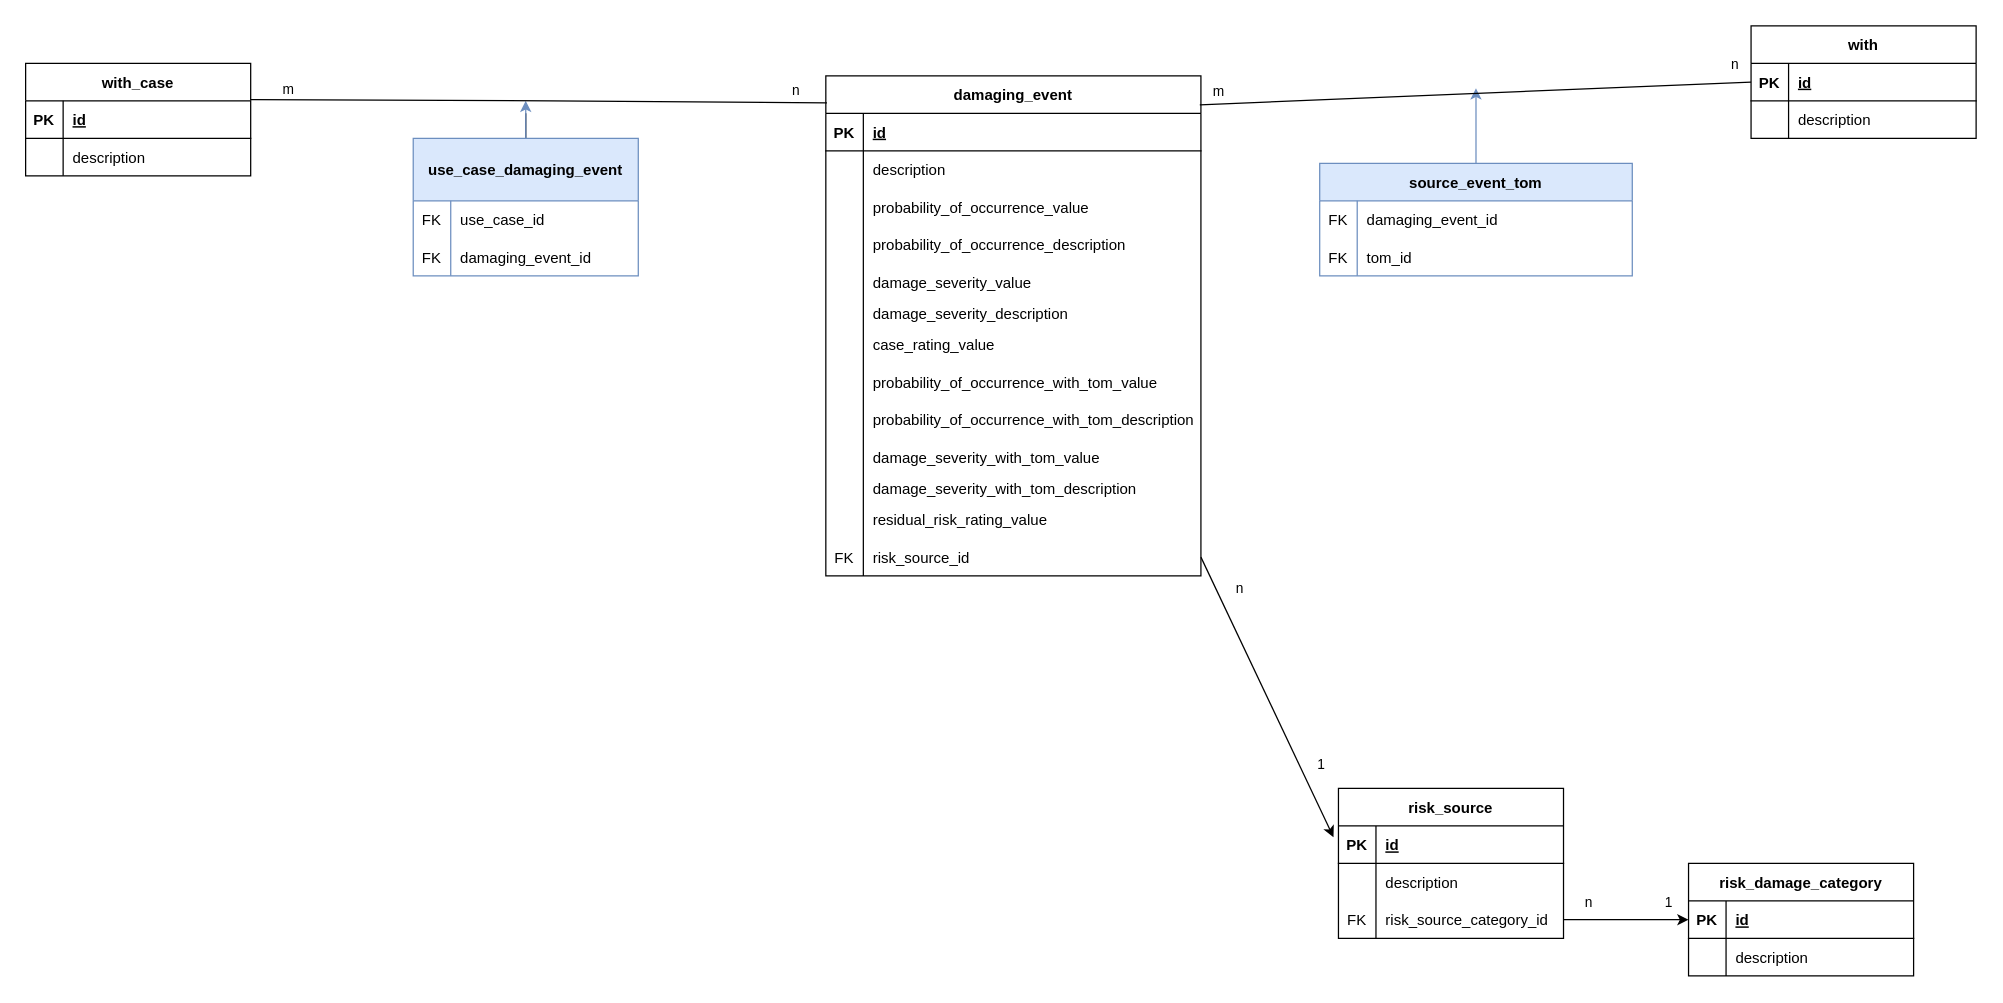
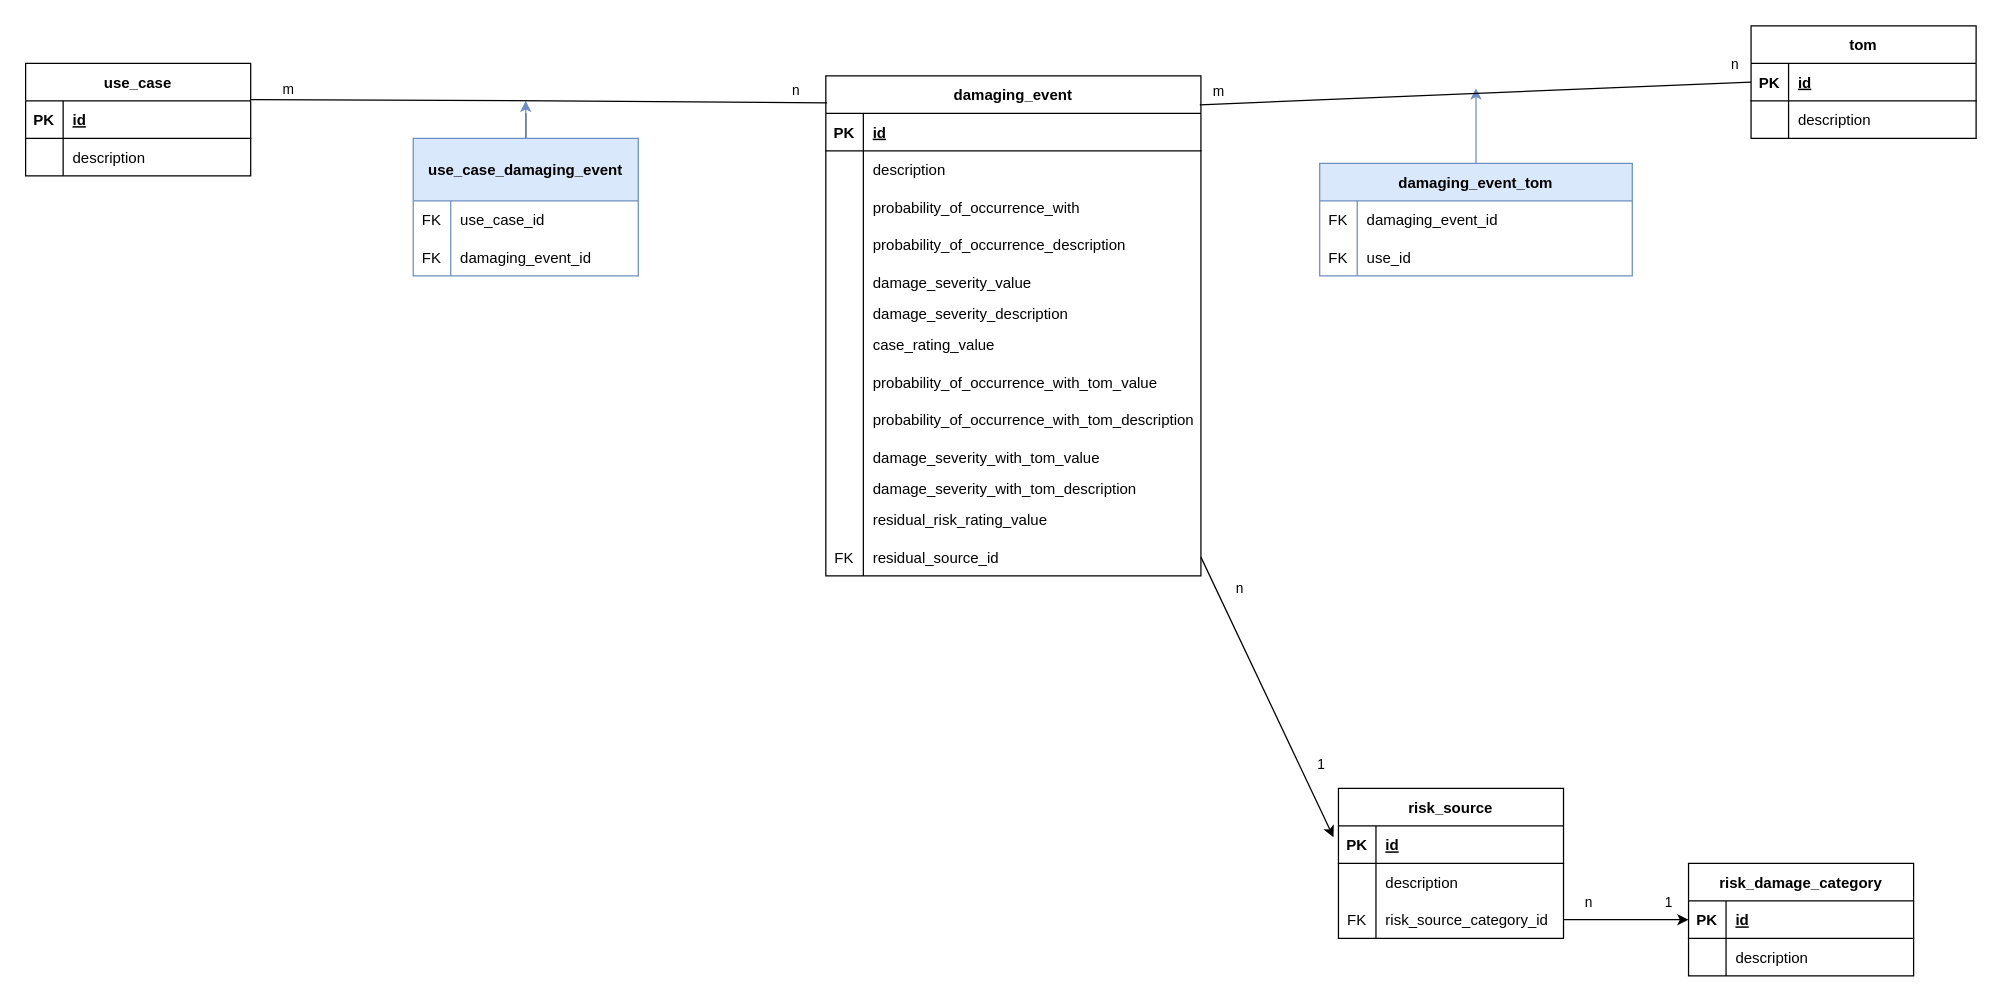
(1863, 45) -> (1863, 45)
(138, 83) -> (138, 83)
(1475, 183) -> (1475, 183)
(995, 208) -> (991, 208)
(1390, 258) -> (1390, 258)
(927, 558) -> (942, 558)
